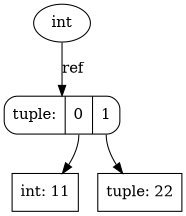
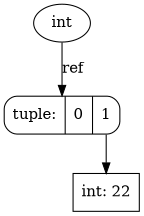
(45, 192) -> none
(140, 192) -> (106, 192)
